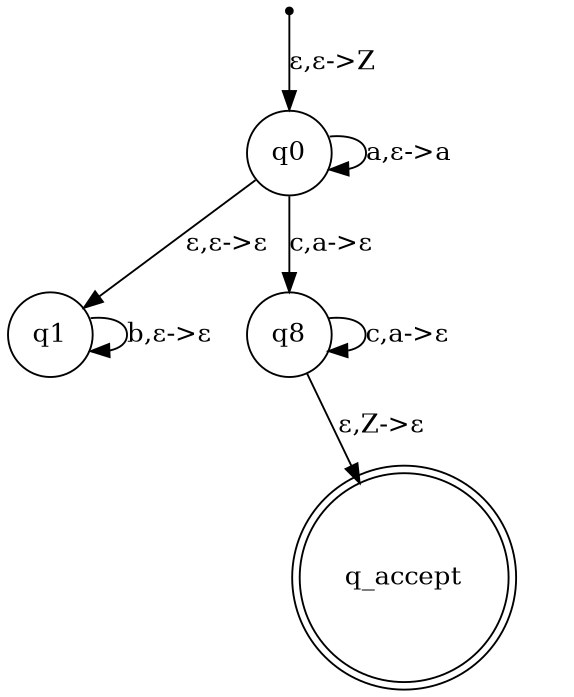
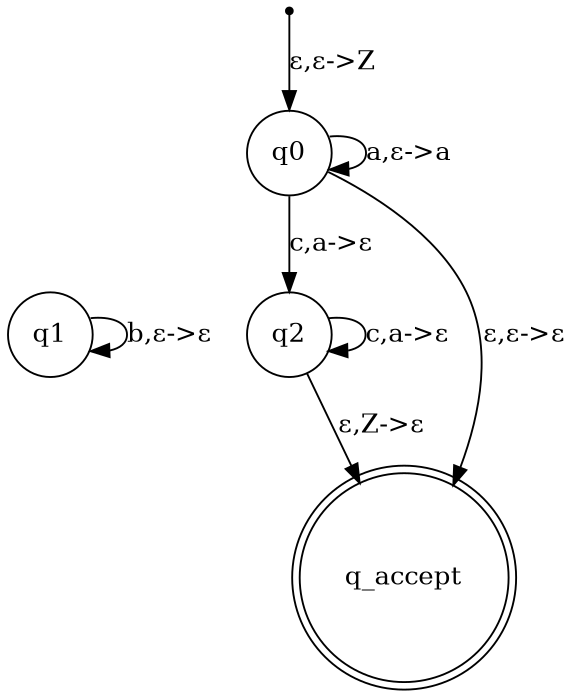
(177, 238) -> (465, 289)
(289, 335) -> (289, 335)
